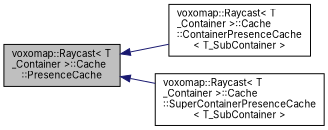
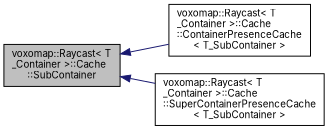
(62, 65) -> (62, 65)
